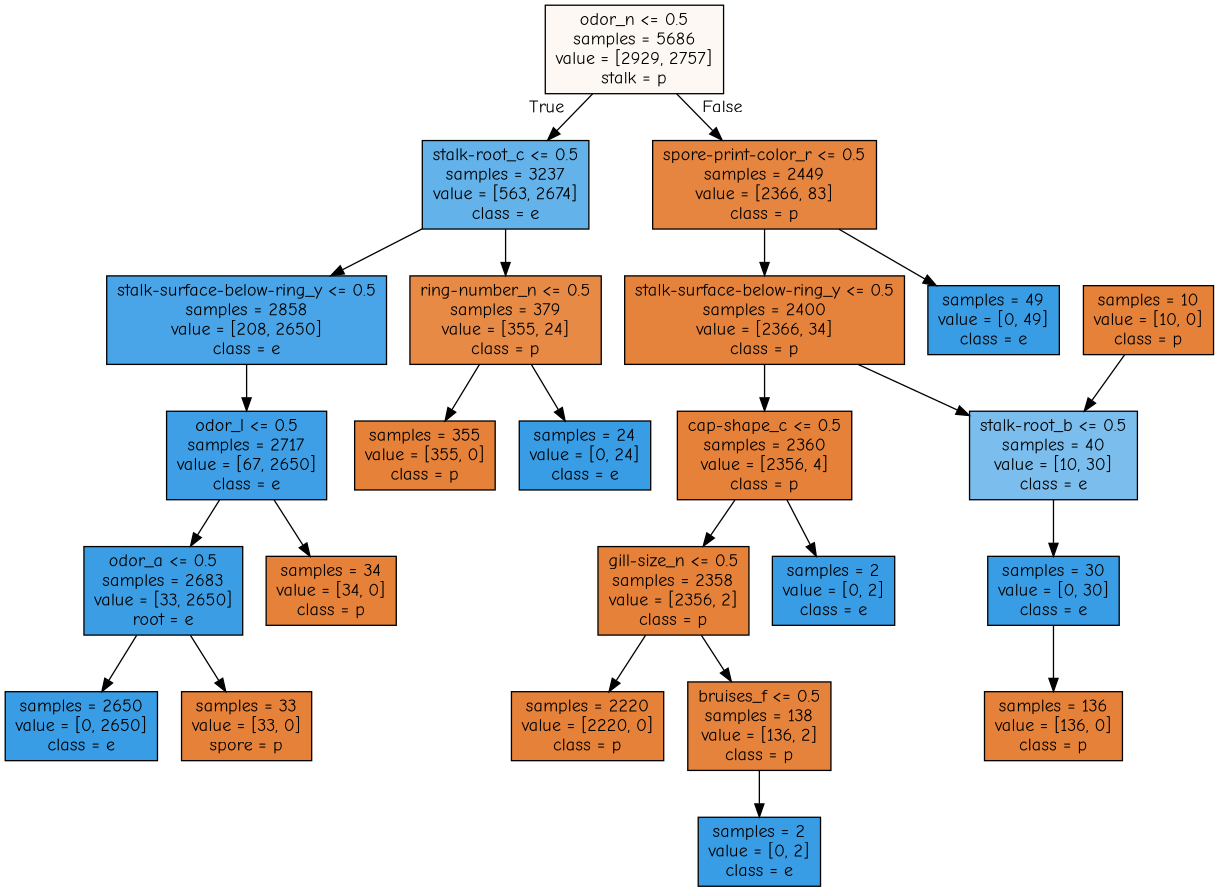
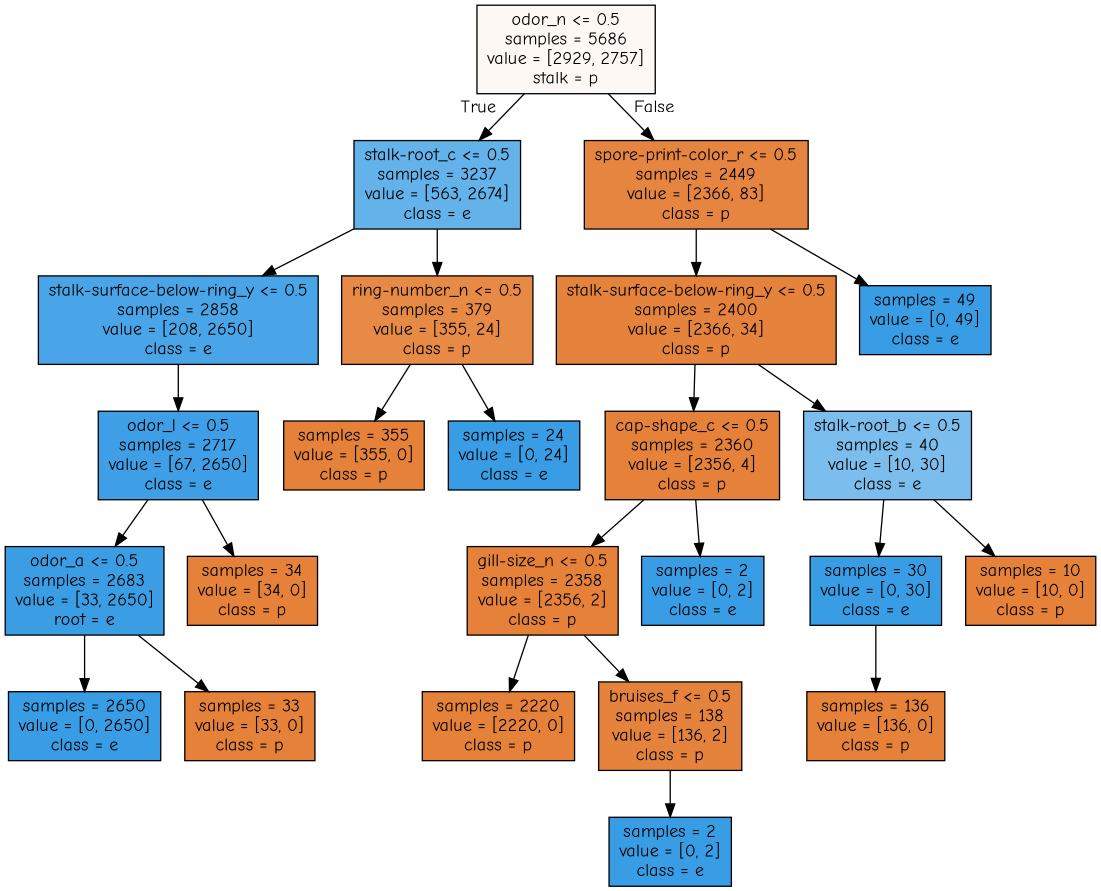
(1108, 378) -> (960, 524)
(247, 726) -> (250, 726)
